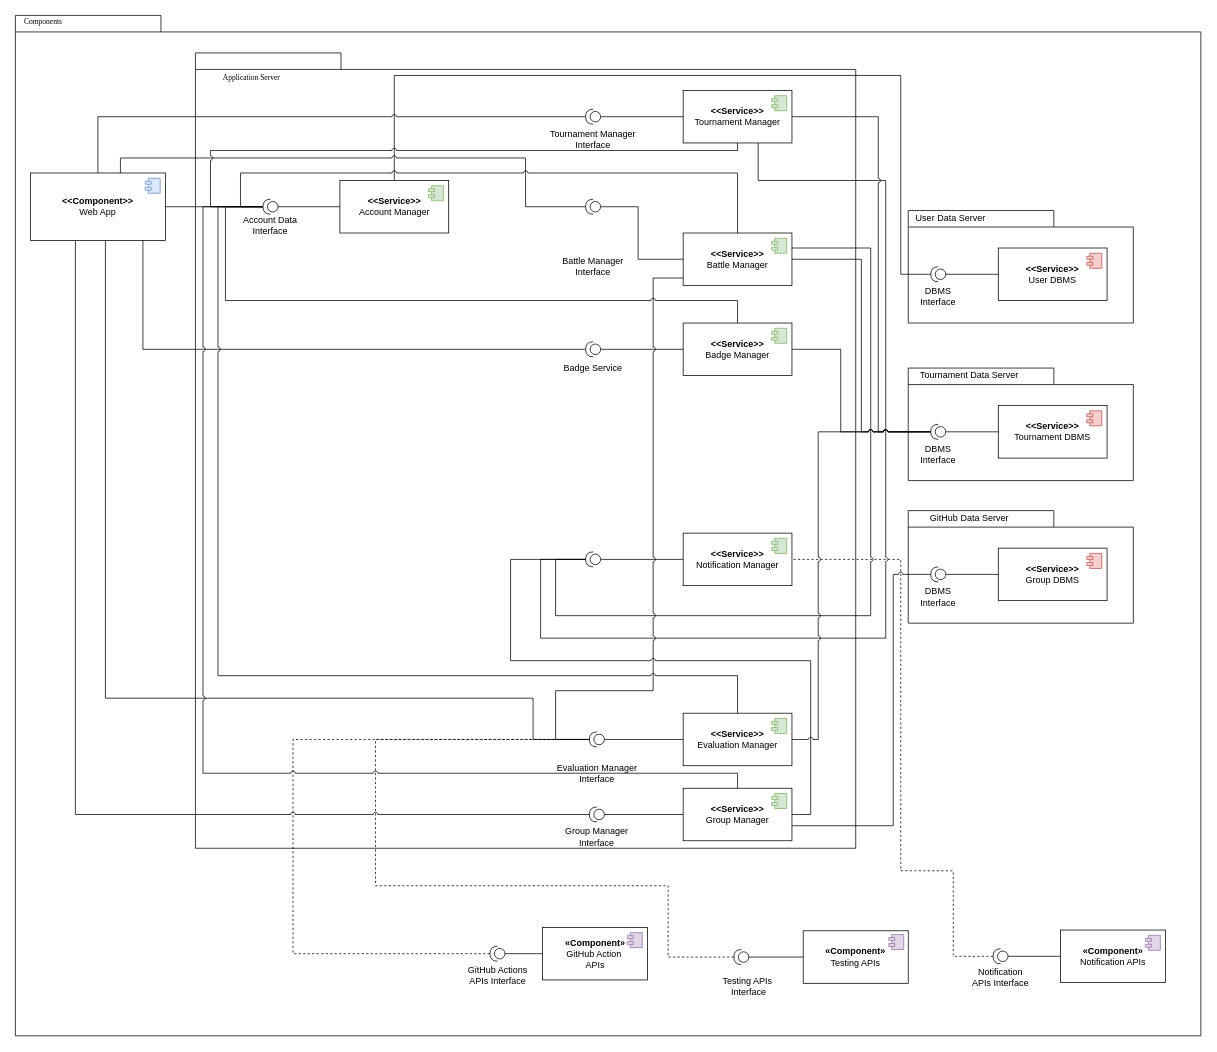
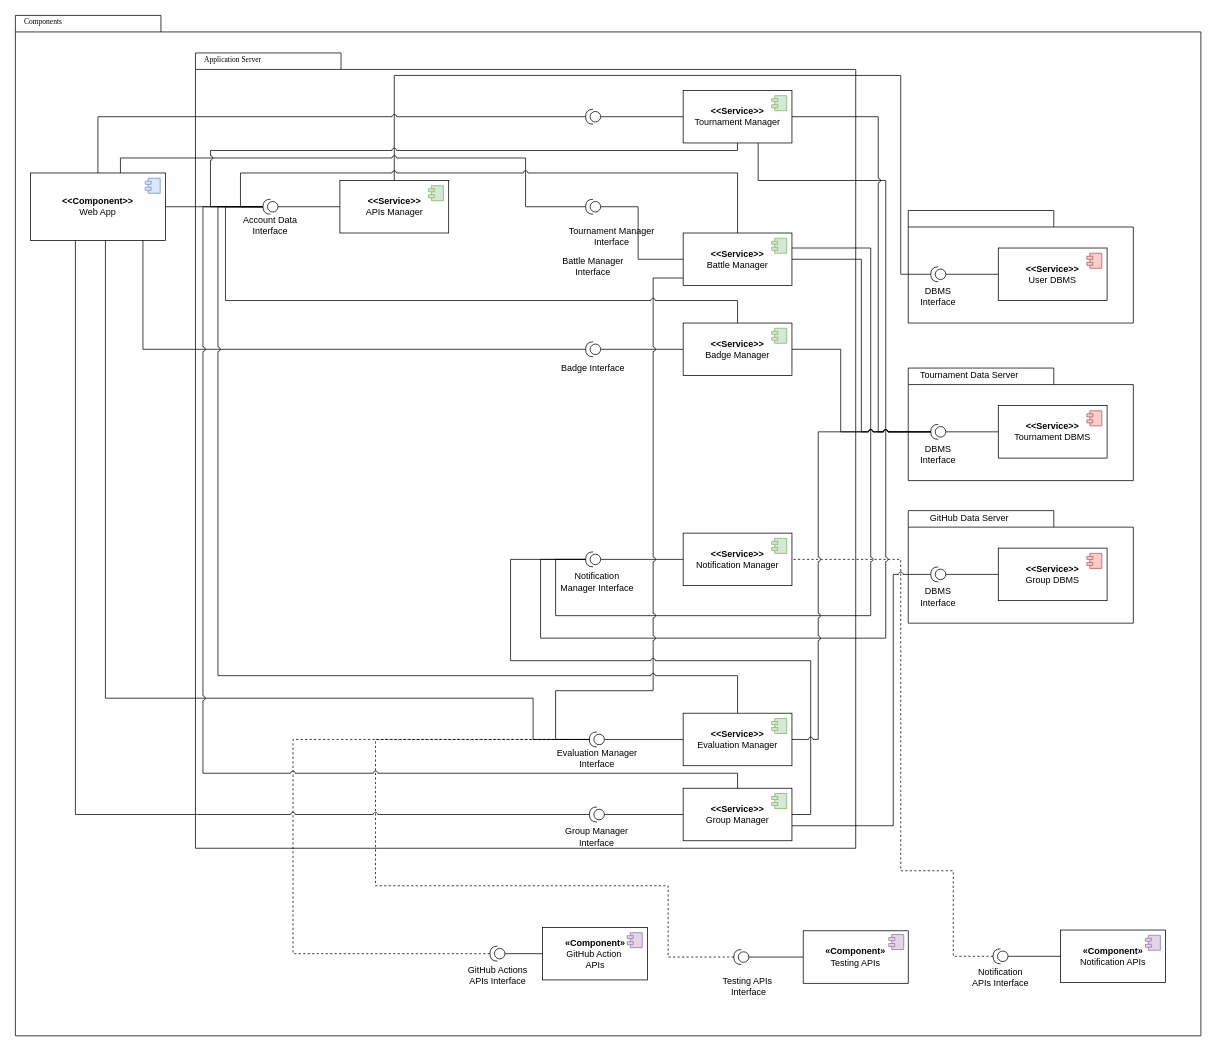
(270, 79) -> (252, 60)
(593, 139) -> (612, 237)
(395, 207) -> (395, 207)
(949, 218) -> none
(593, 368) -> (593, 368)
none -> (597, 582)
(597, 773) -> (597, 758)
